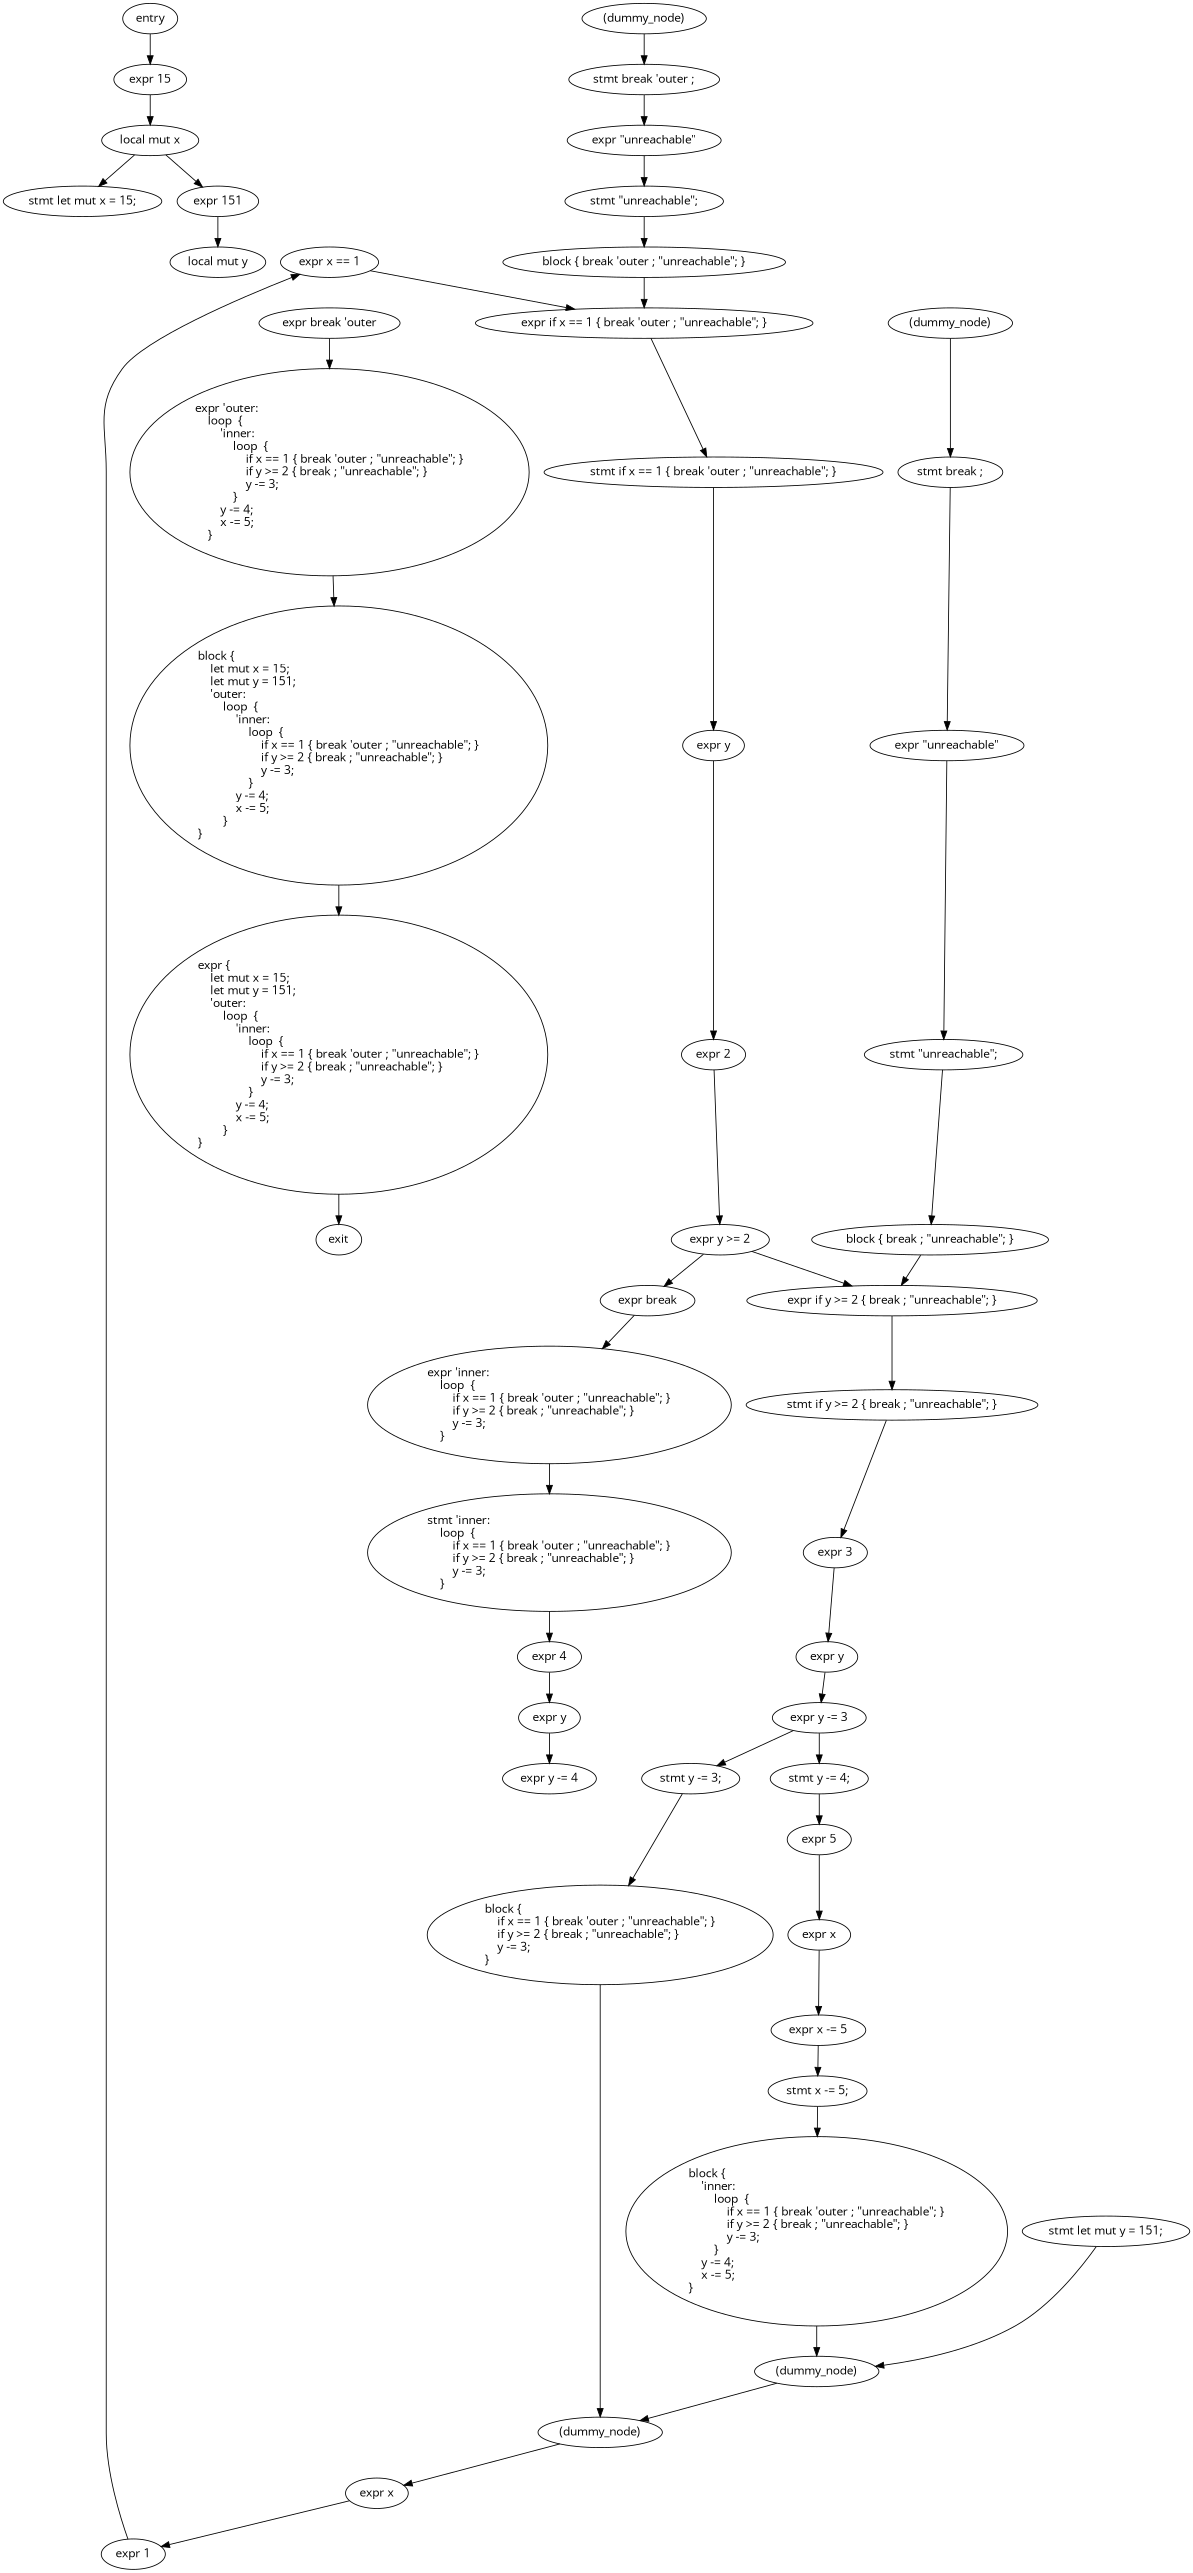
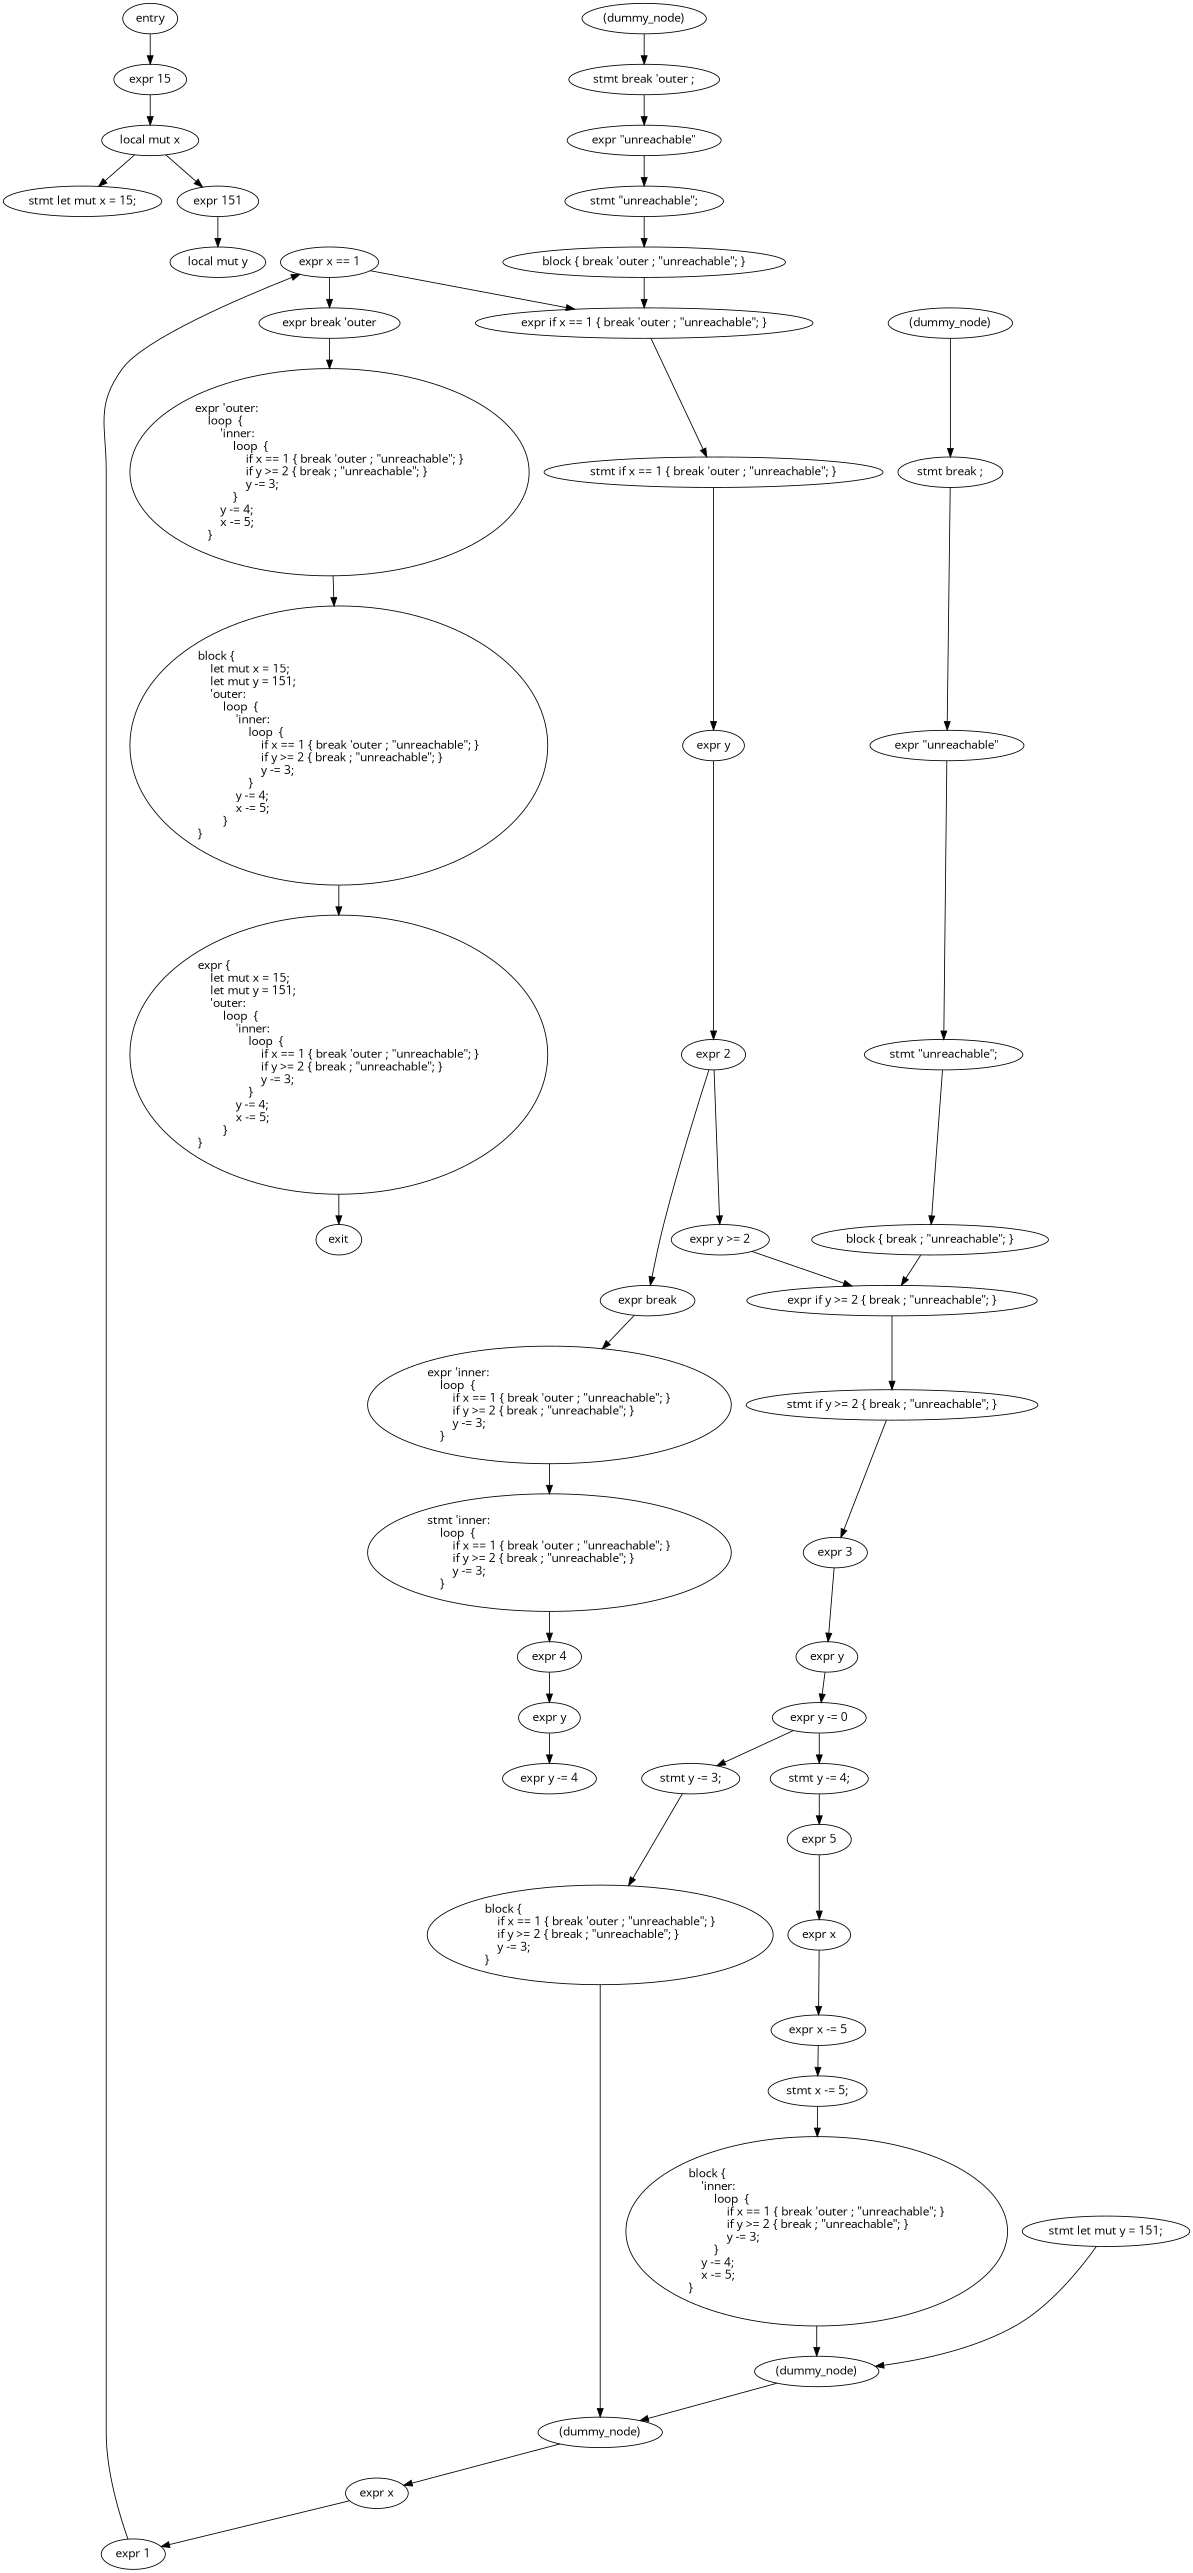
none -> (330, 289)
(687, 1268) -> (678, 1173)
(819, 1718) -> (819, 1718)
